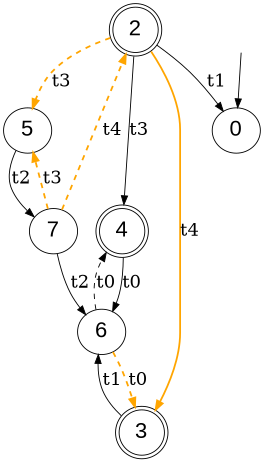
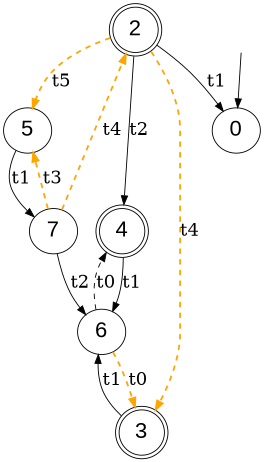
(62, 82) -> (62, 82)
(139, 131) -> (139, 131)
(21, 179) -> (21, 179)
(180, 225) -> (180, 225)
(132, 283) -> (132, 283)
